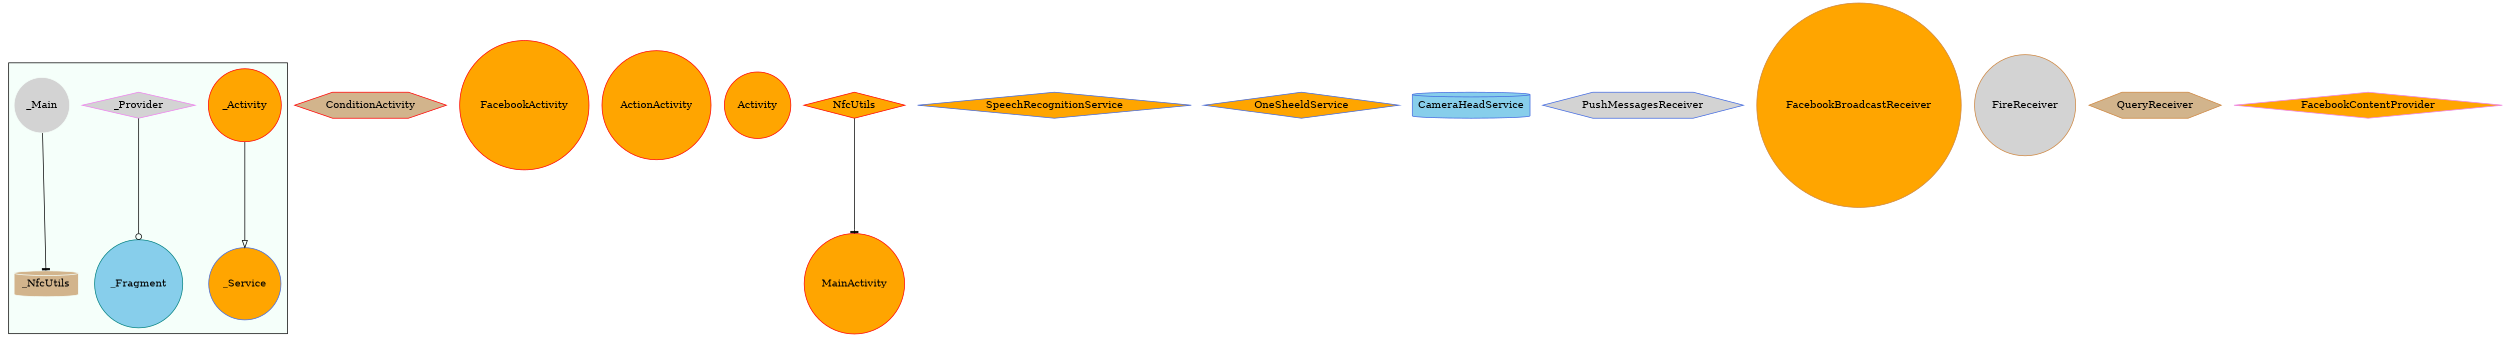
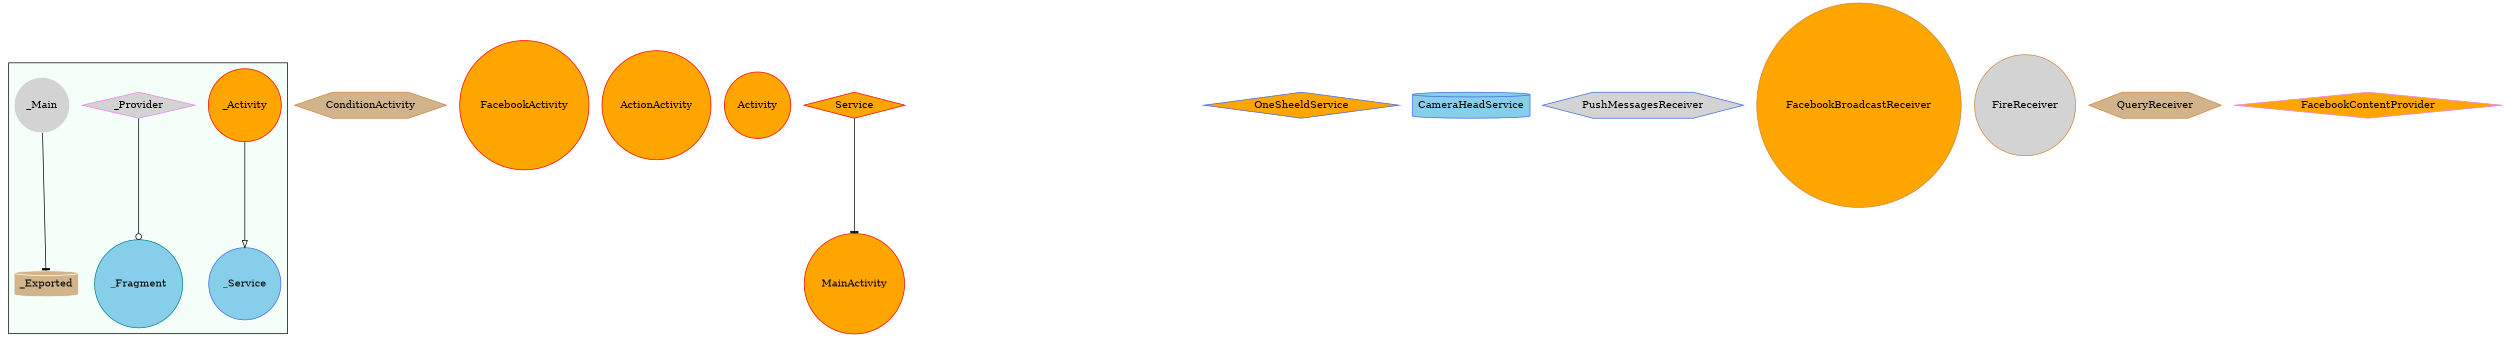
(370, 105) -> (370, 105)
(854, 105) -> (854, 105)
(1054, 105) -> none
(46, 284) -> (46, 284)
(245, 284) -> (245, 284)
